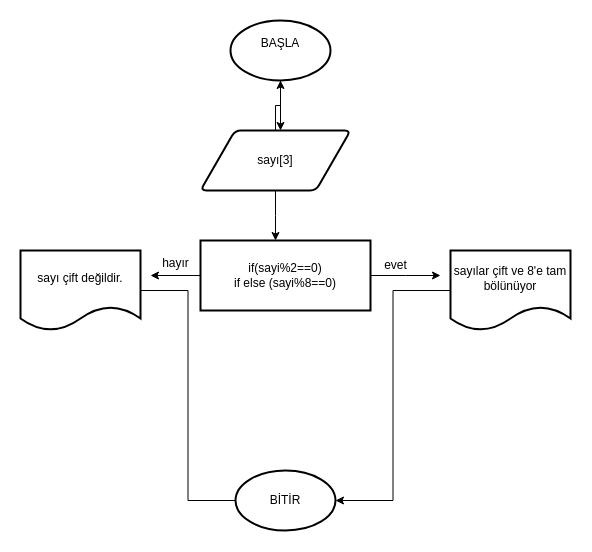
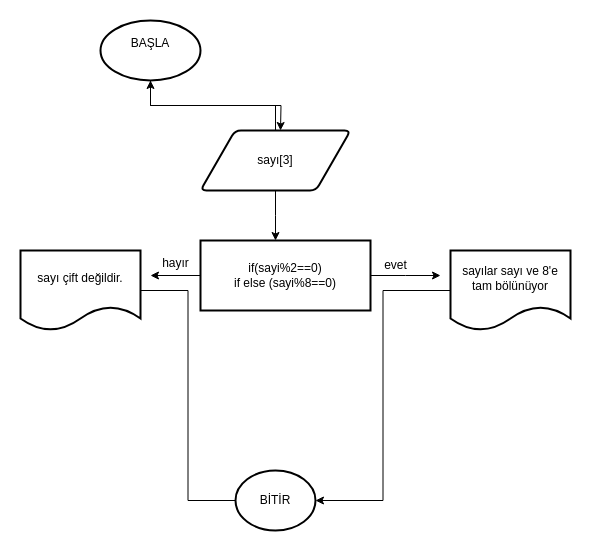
(281, 51) -> (151, 51)
(511, 279) -> (511, 279)
(286, 501) -> (276, 501)
